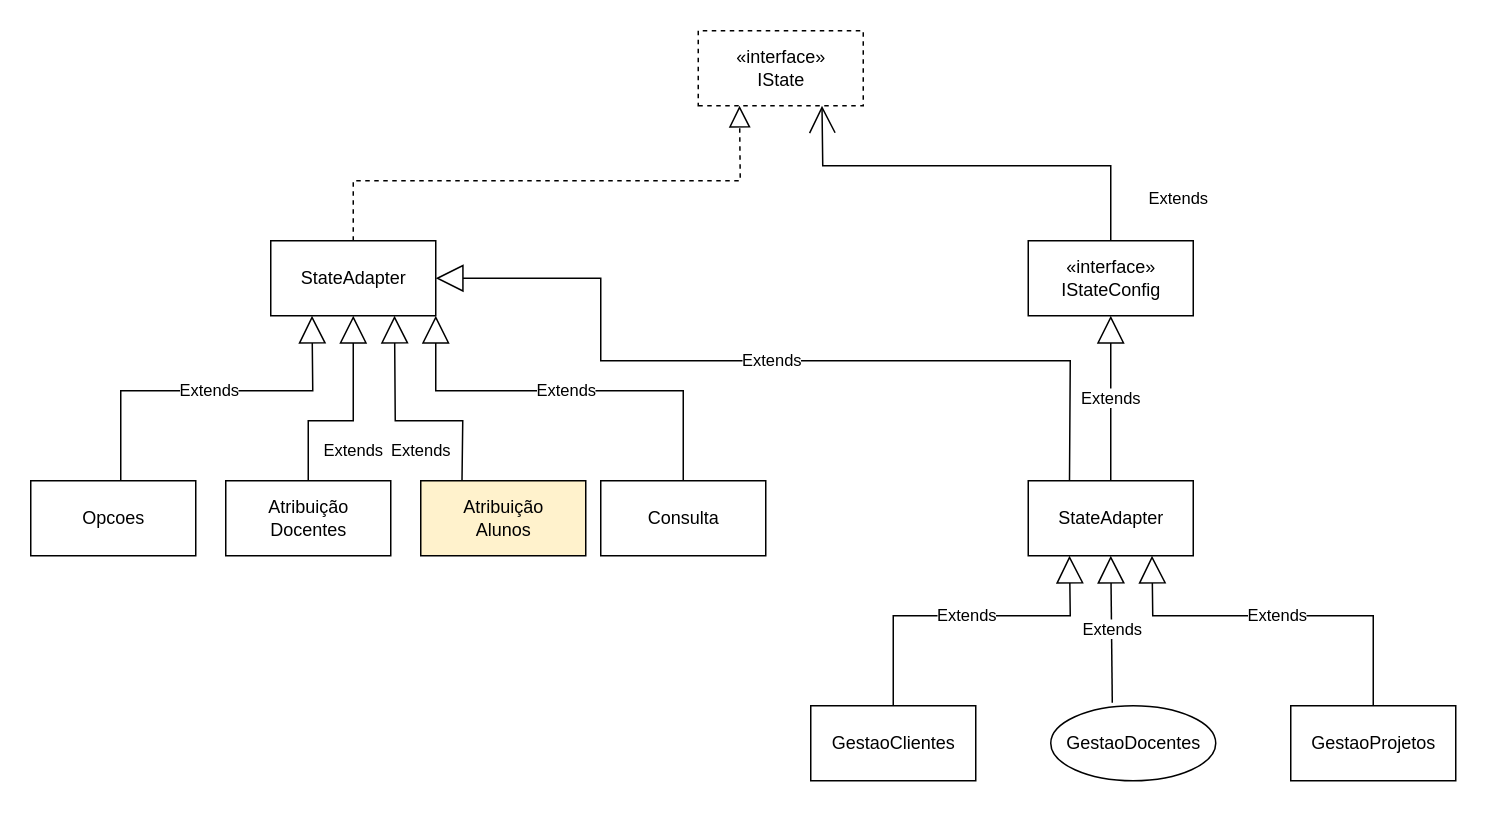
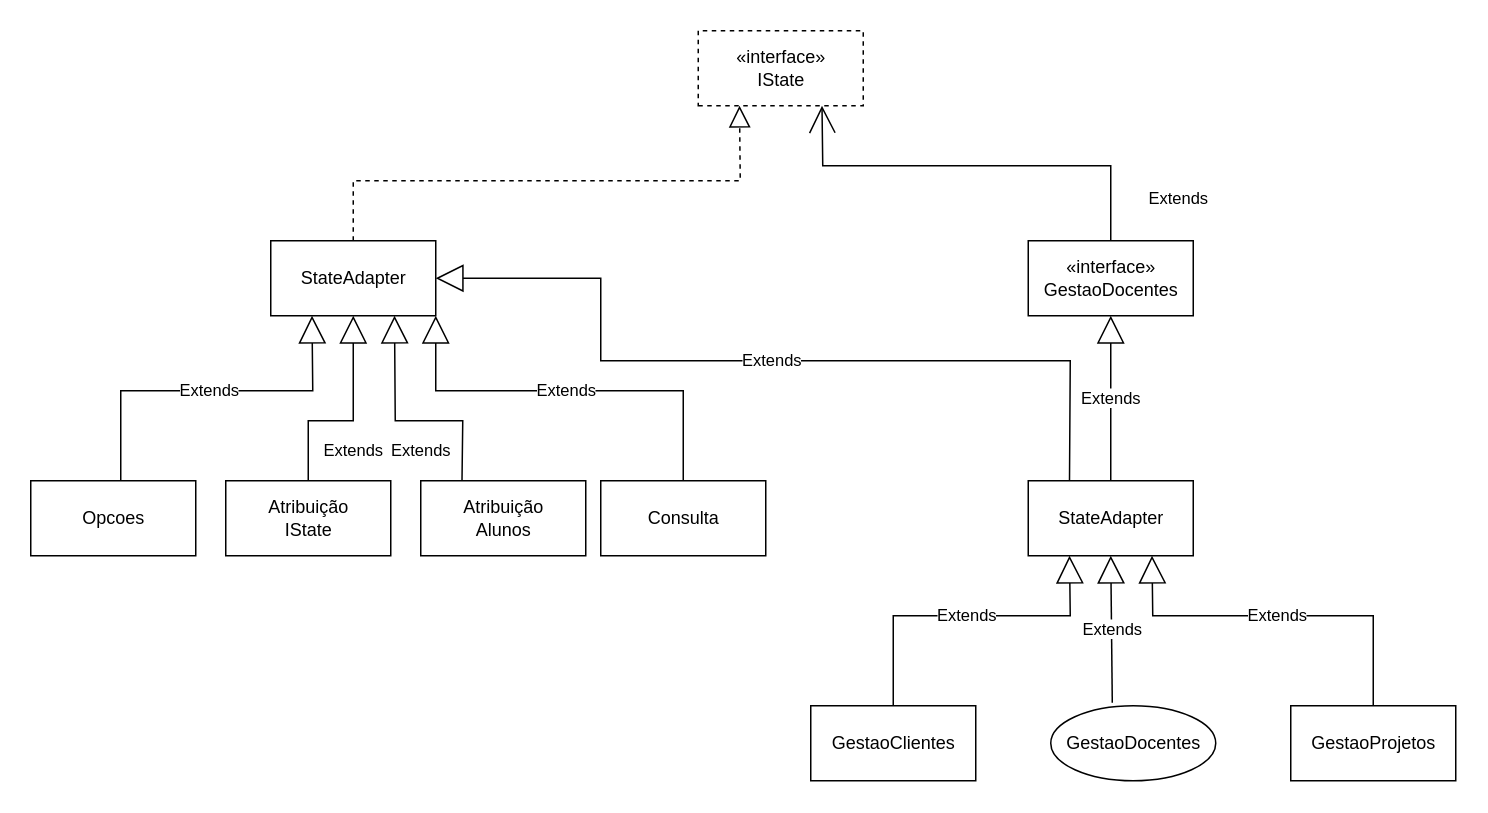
(1112, 278) -> (1112, 278)
(309, 518) -> (309, 518)
(503, 518) -> (503, 518)
